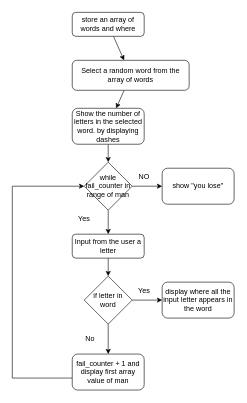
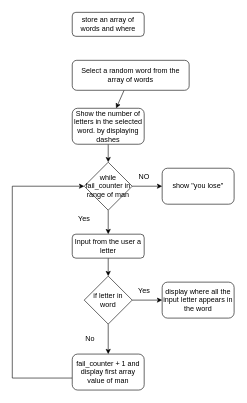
(118, 47) -> none
